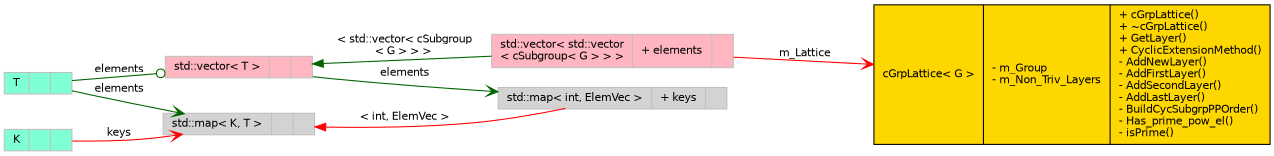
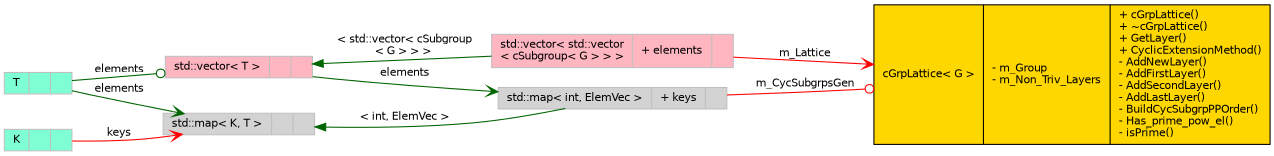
none -> (796, 92)
(446, 125) -> (446, 125)
